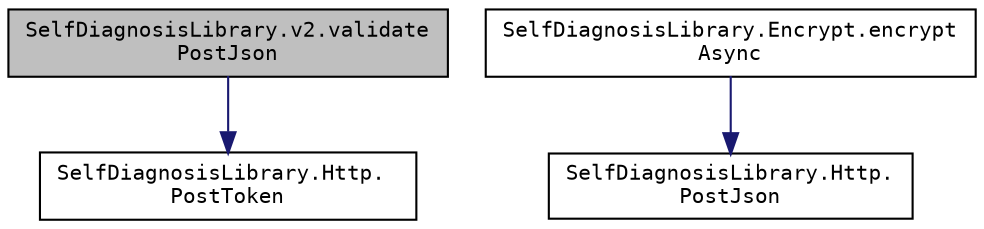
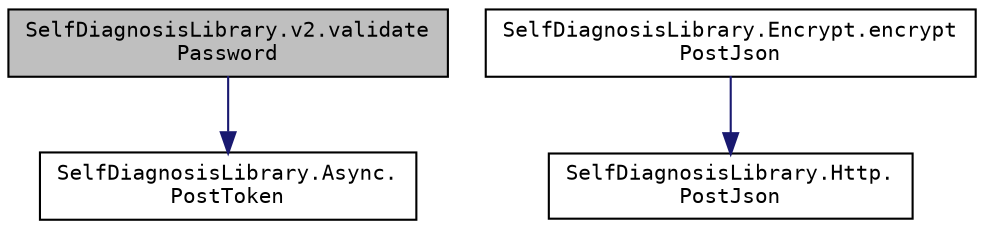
(228, 43) -> (228, 43)
(731, 43) -> (731, 43)
(228, 186) -> (228, 186)
